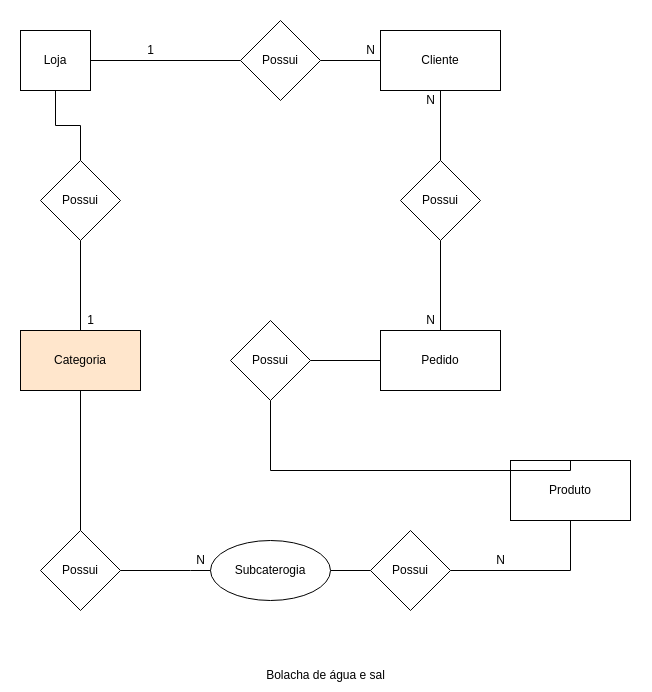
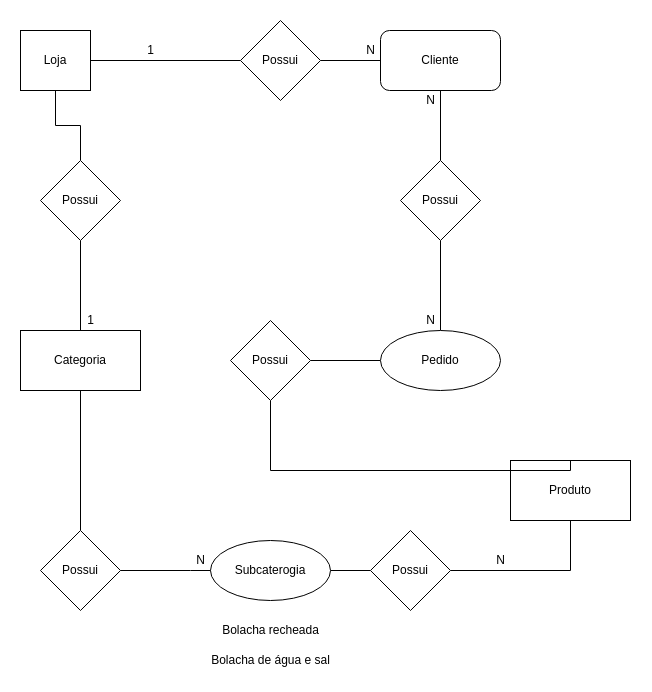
(441, 61) -> (441, 61)
(81, 361) -> (81, 361)
(441, 361) -> (441, 361)
none -> (271, 631)
(326, 676) -> (271, 661)
